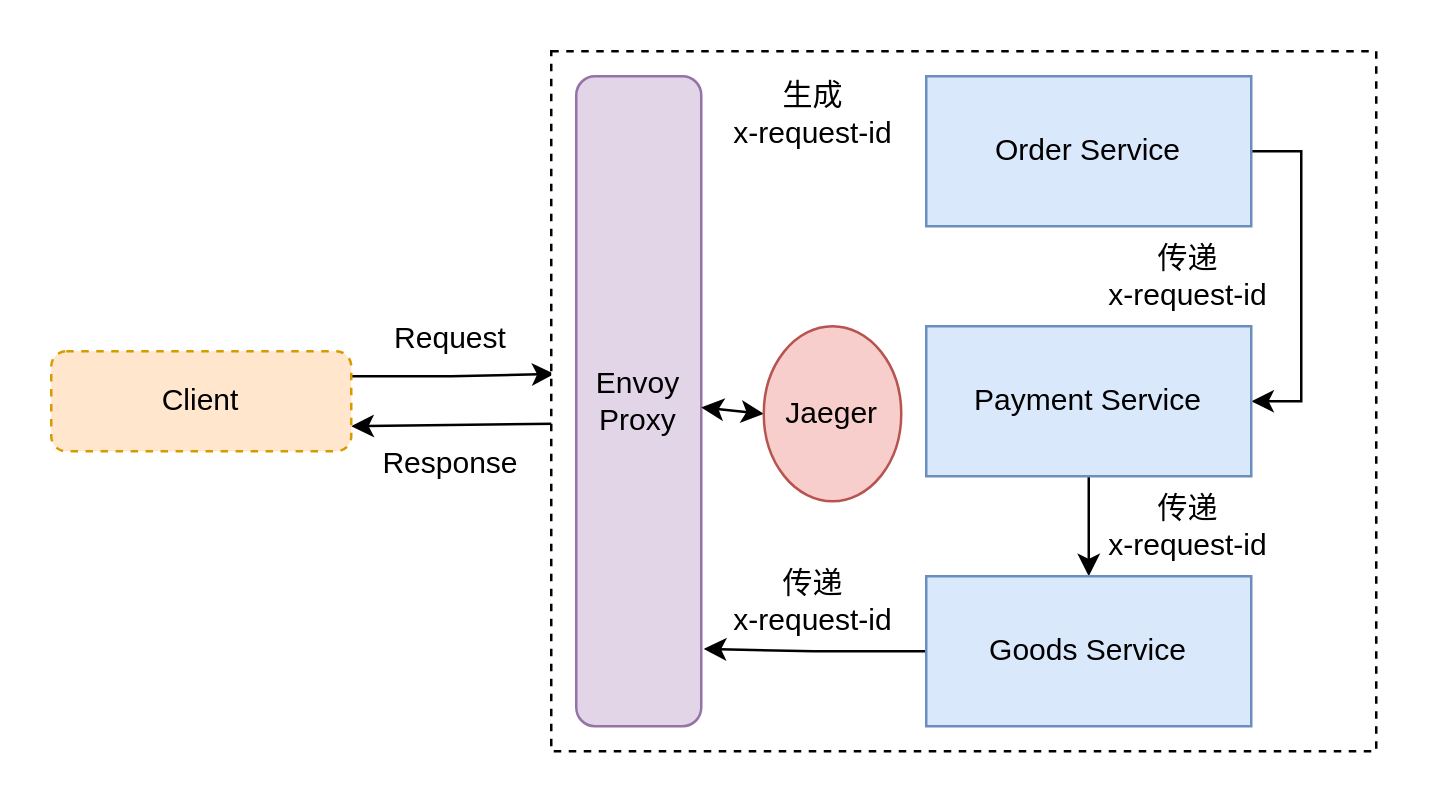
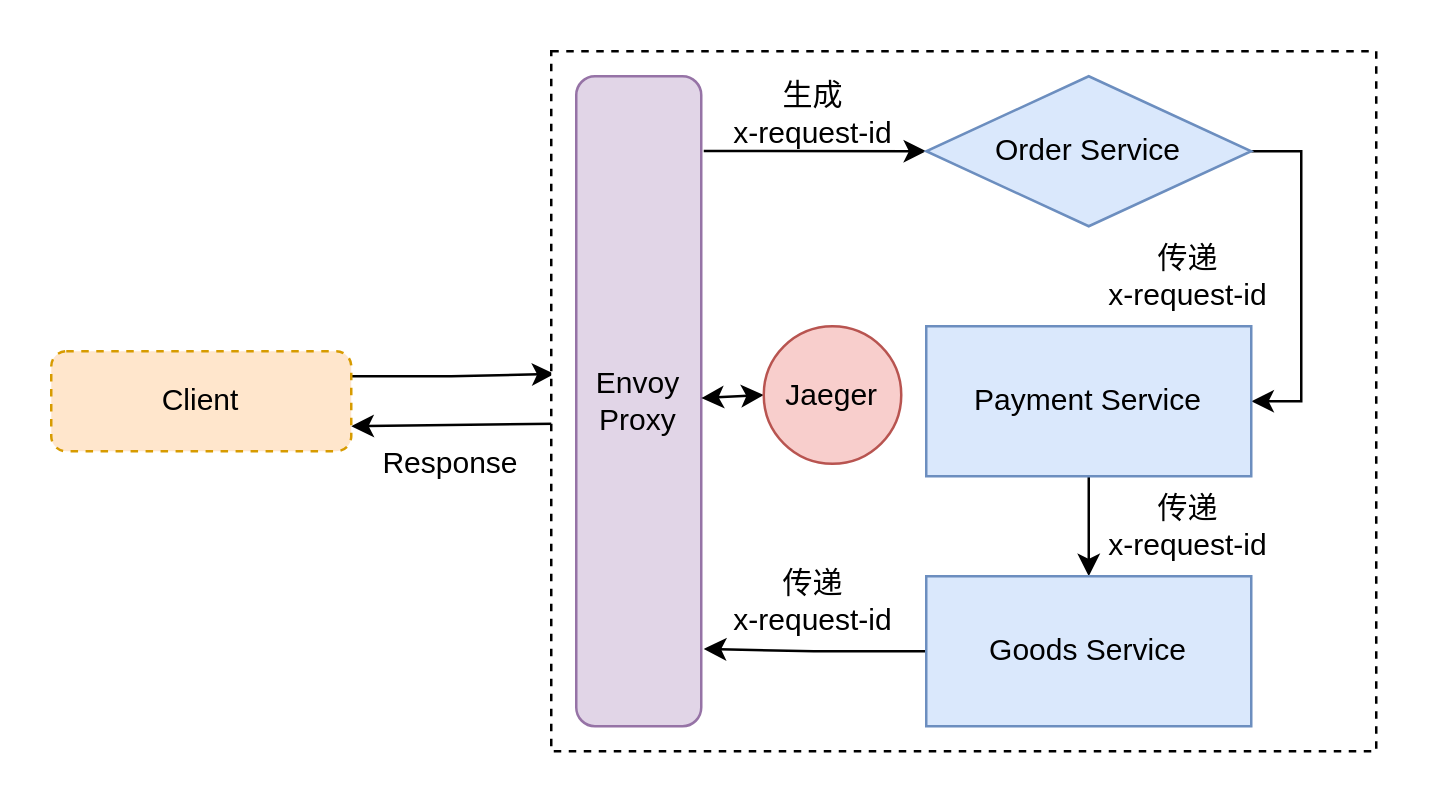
none -> (807, 151)
(1089, 151) -> (1089, 151)
(451, 339) -> none
(833, 414) -> (833, 395)
